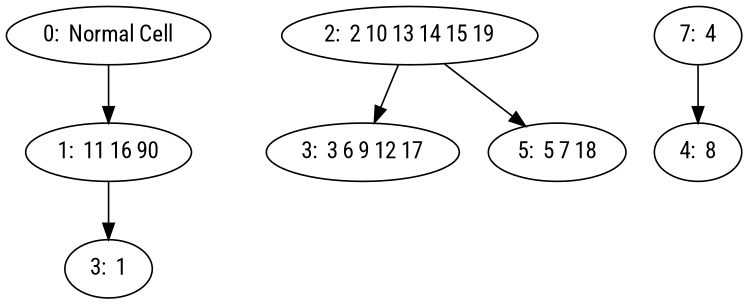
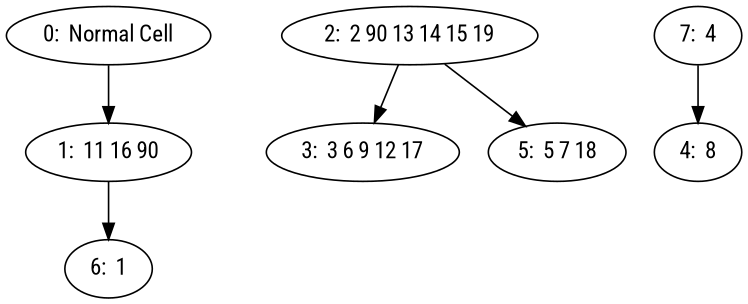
(410, 36) -> (410, 36)
(109, 269) -> (109, 269)
